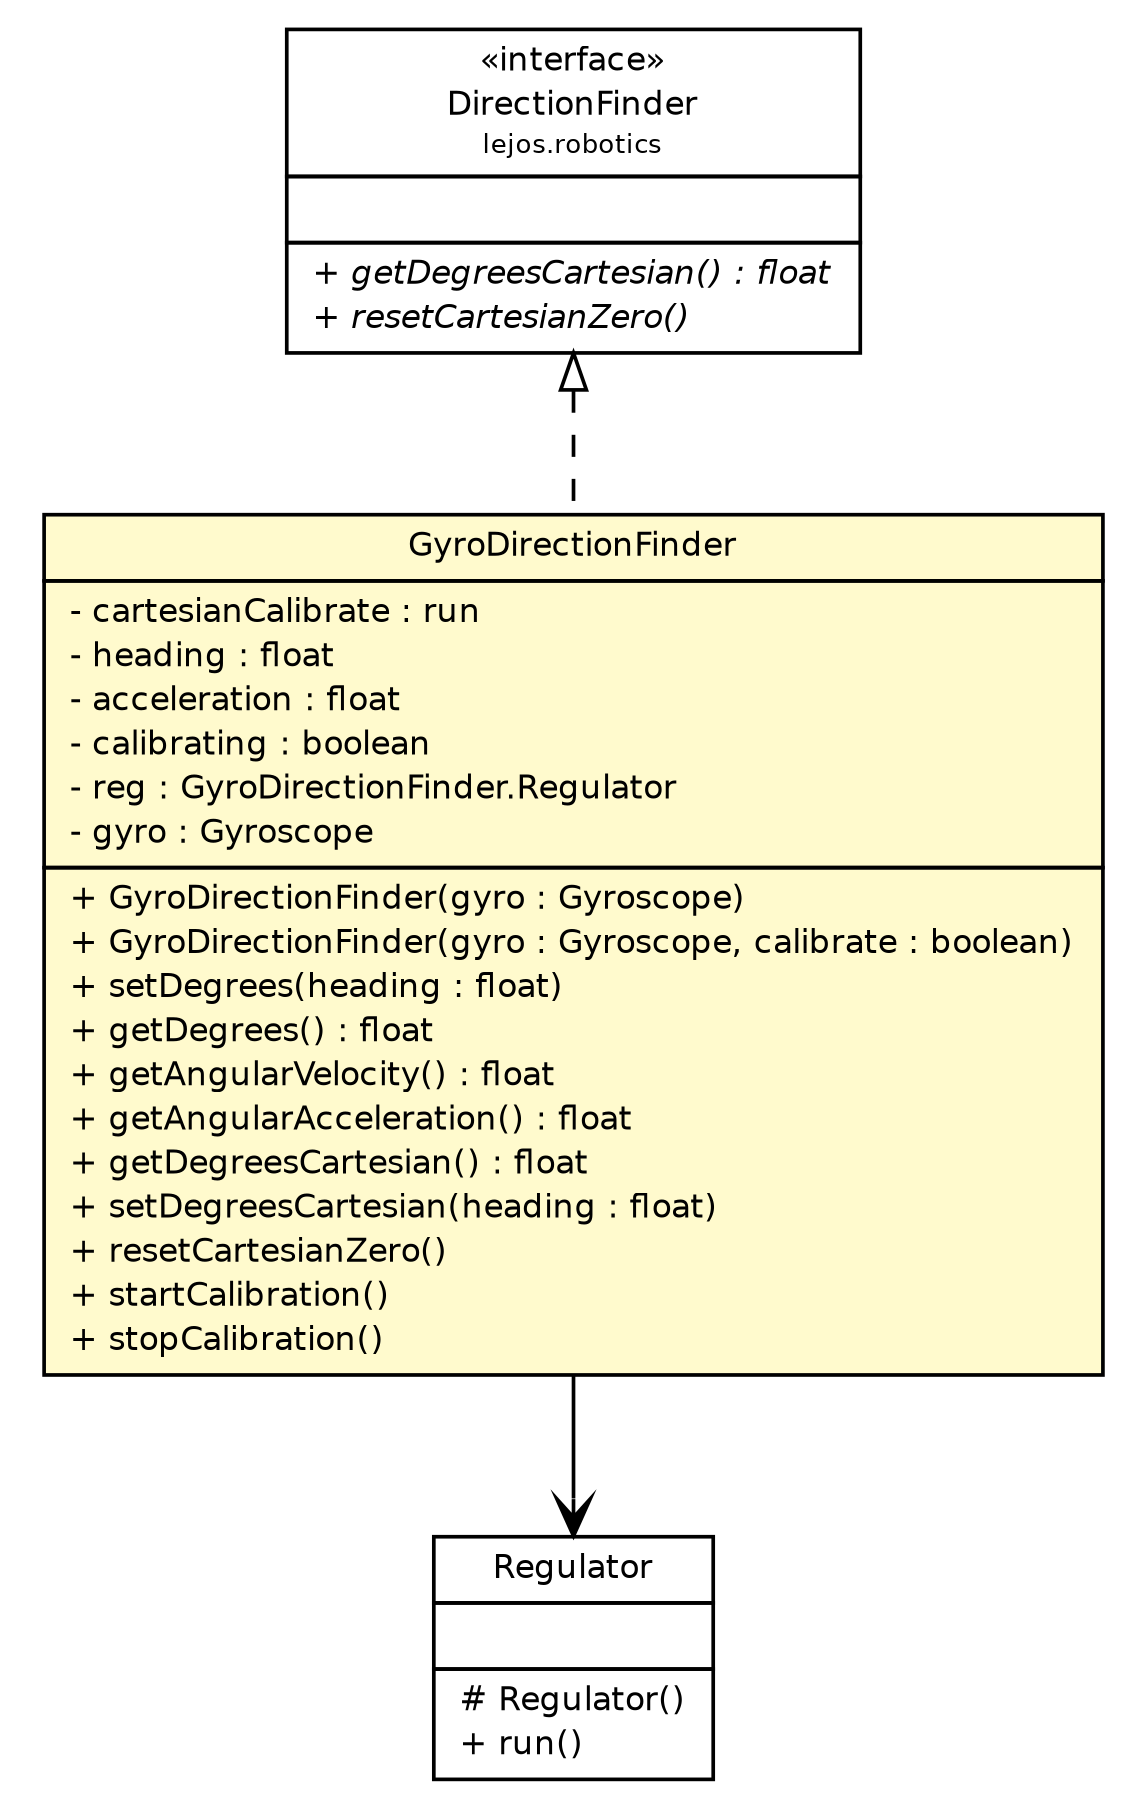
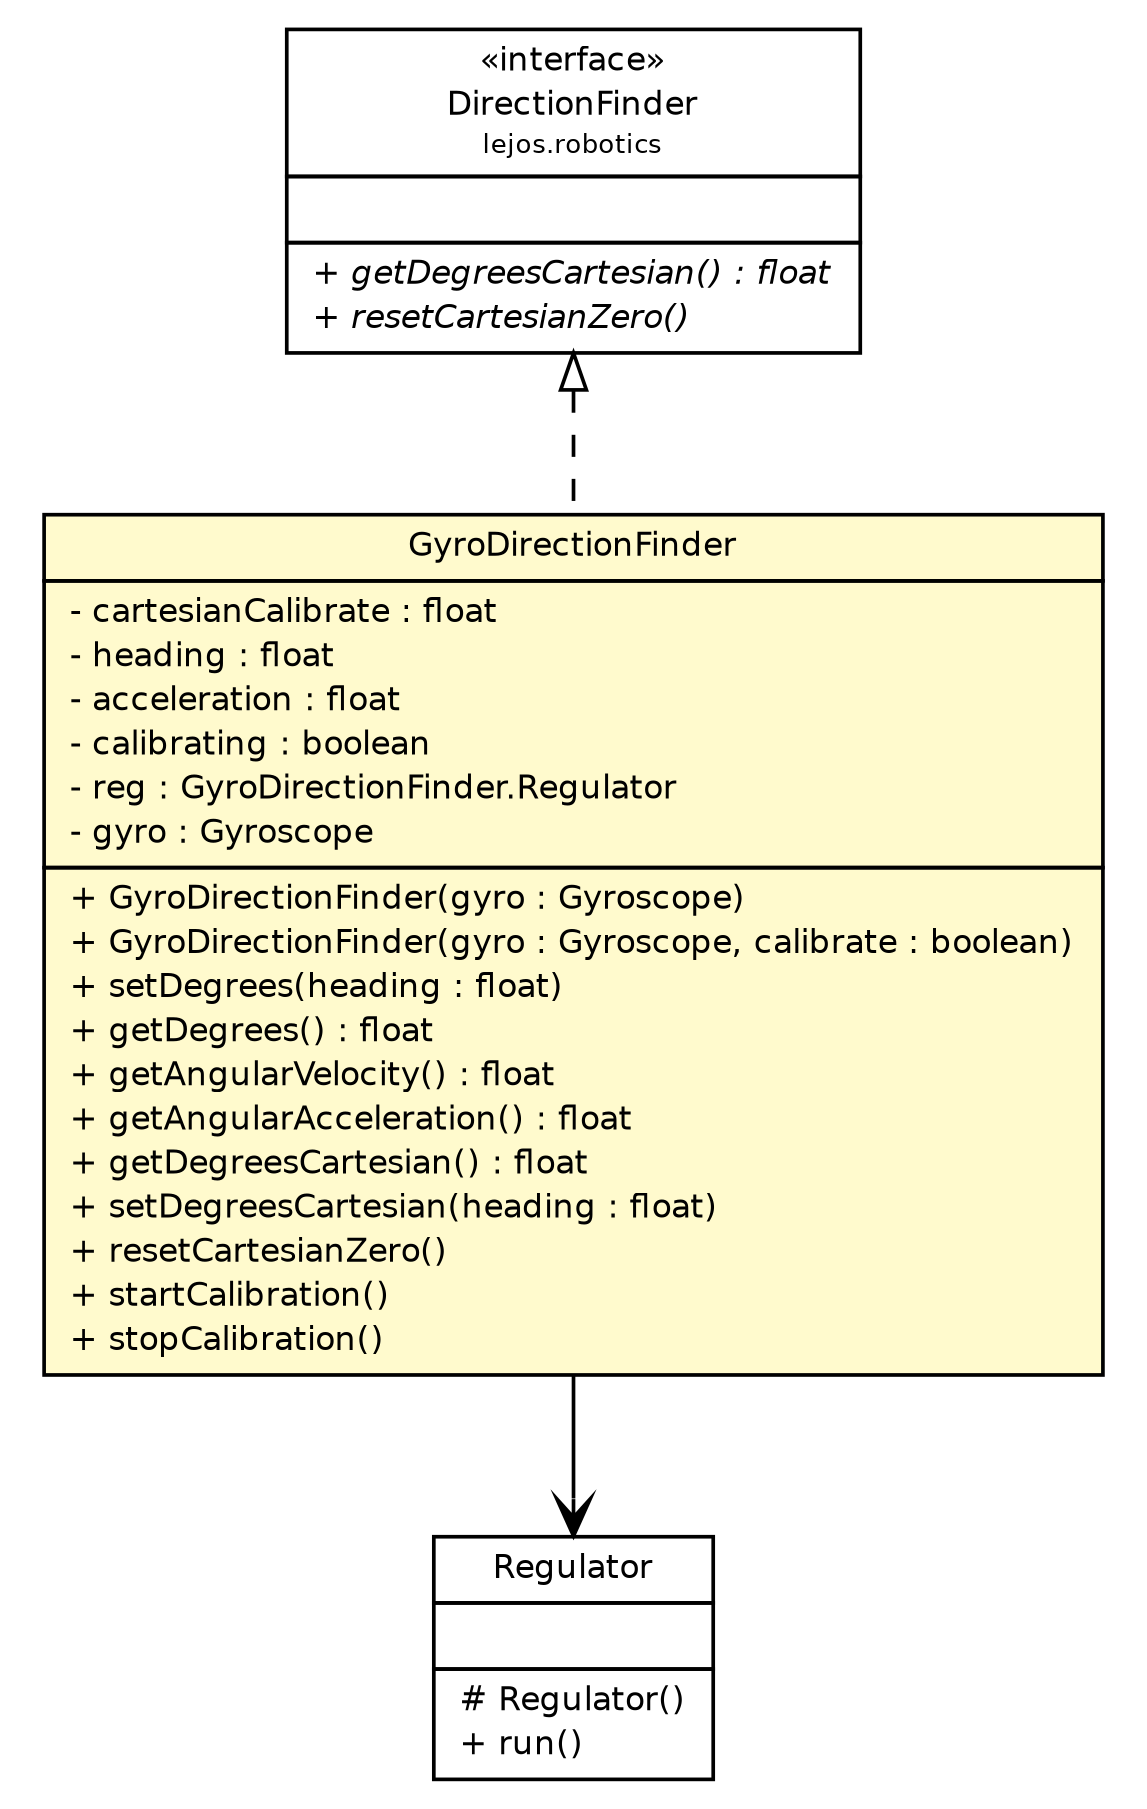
(276, 612) -> (285, 612)
